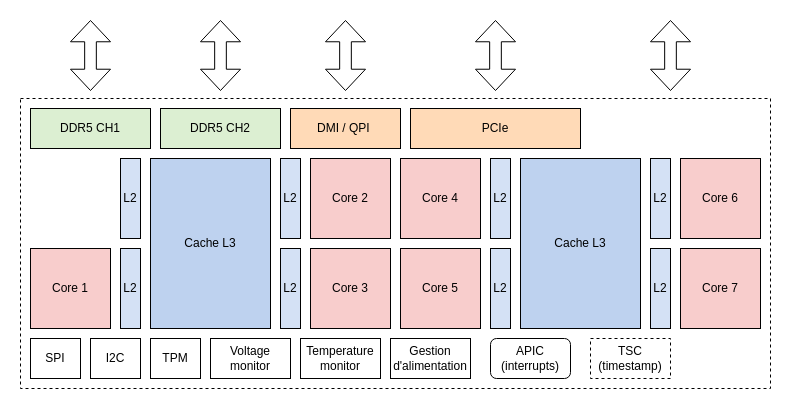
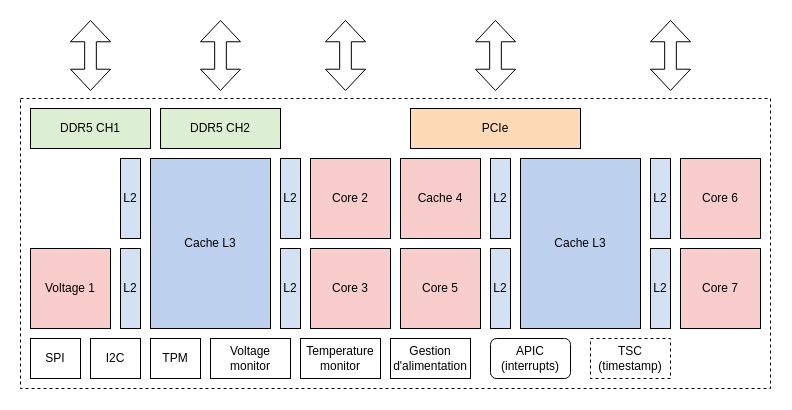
(346, 129) -> none
(441, 199) -> (441, 199)
(71, 289) -> (71, 289)
